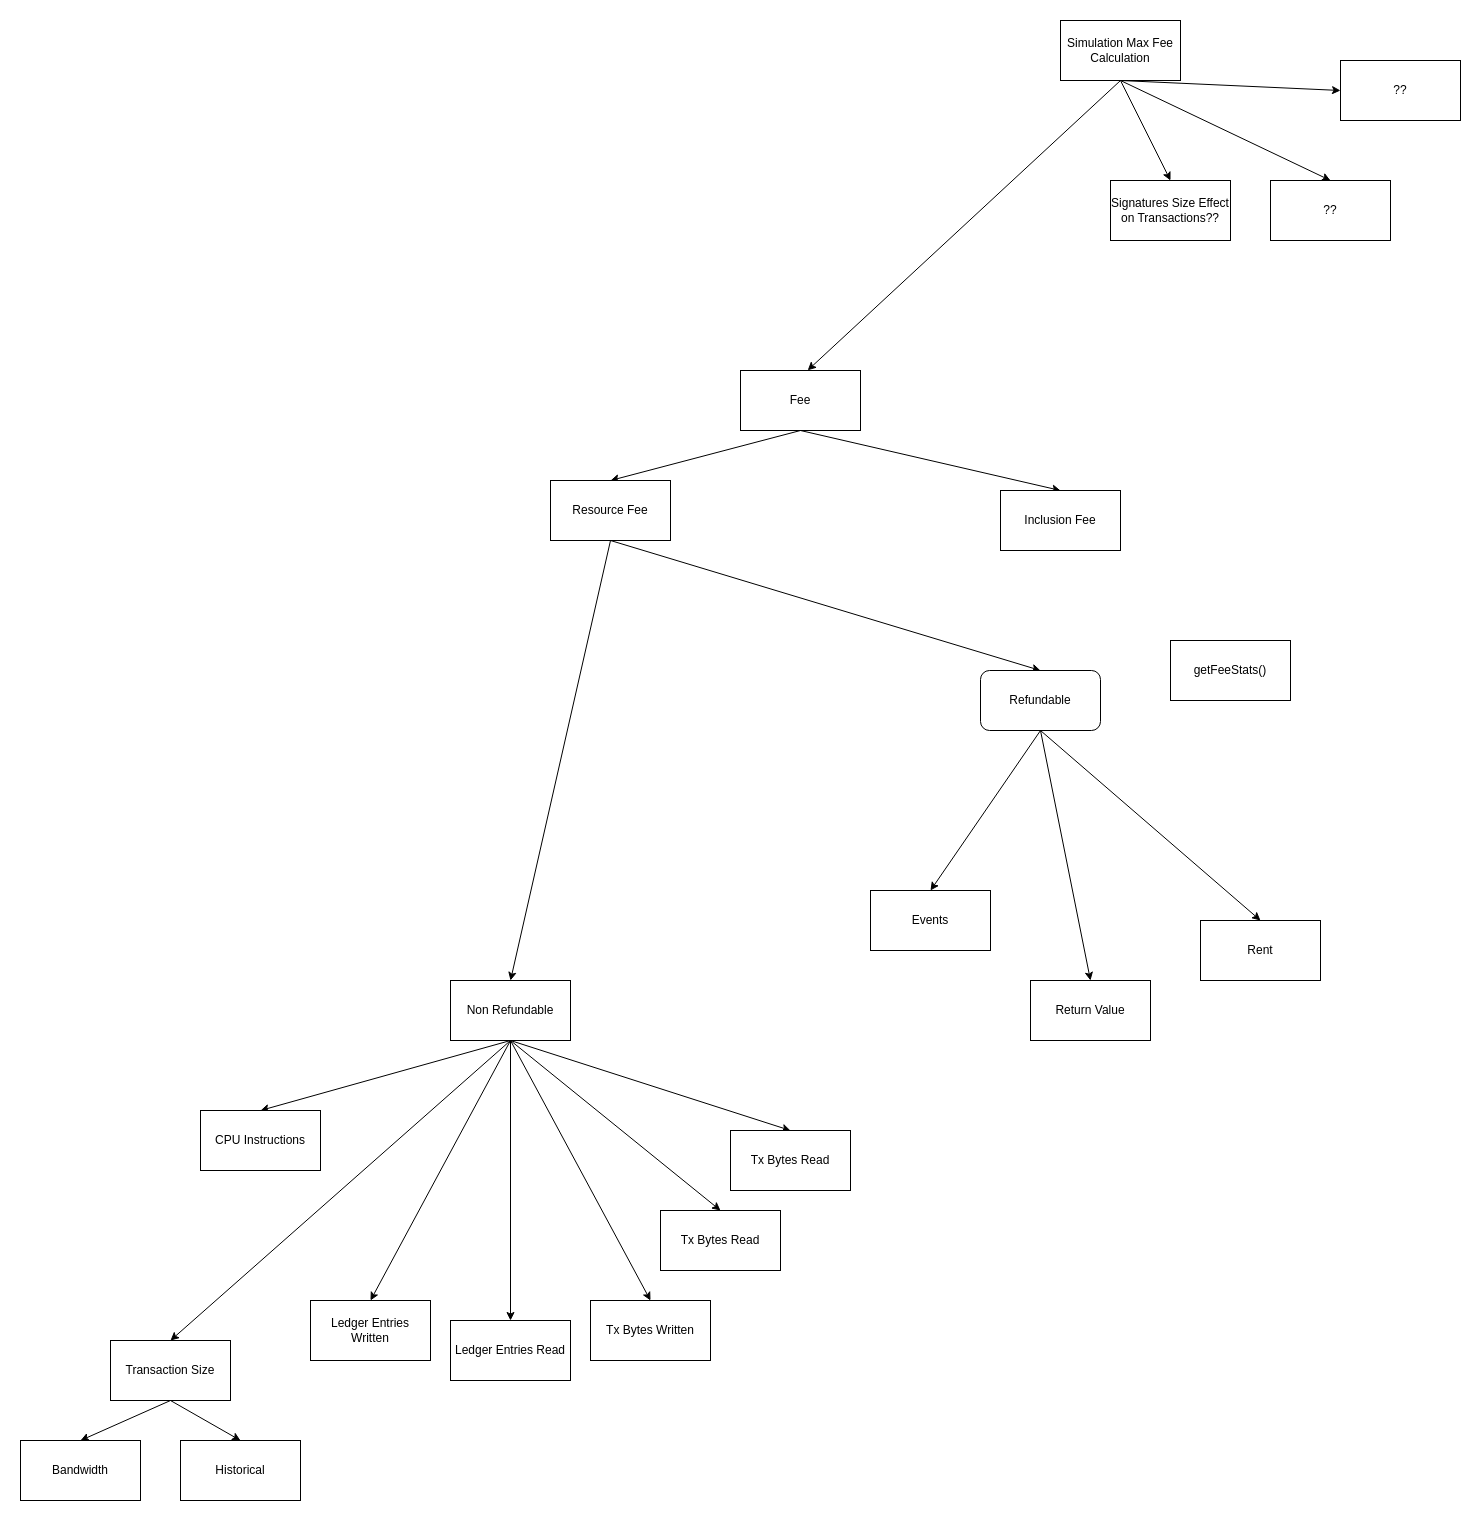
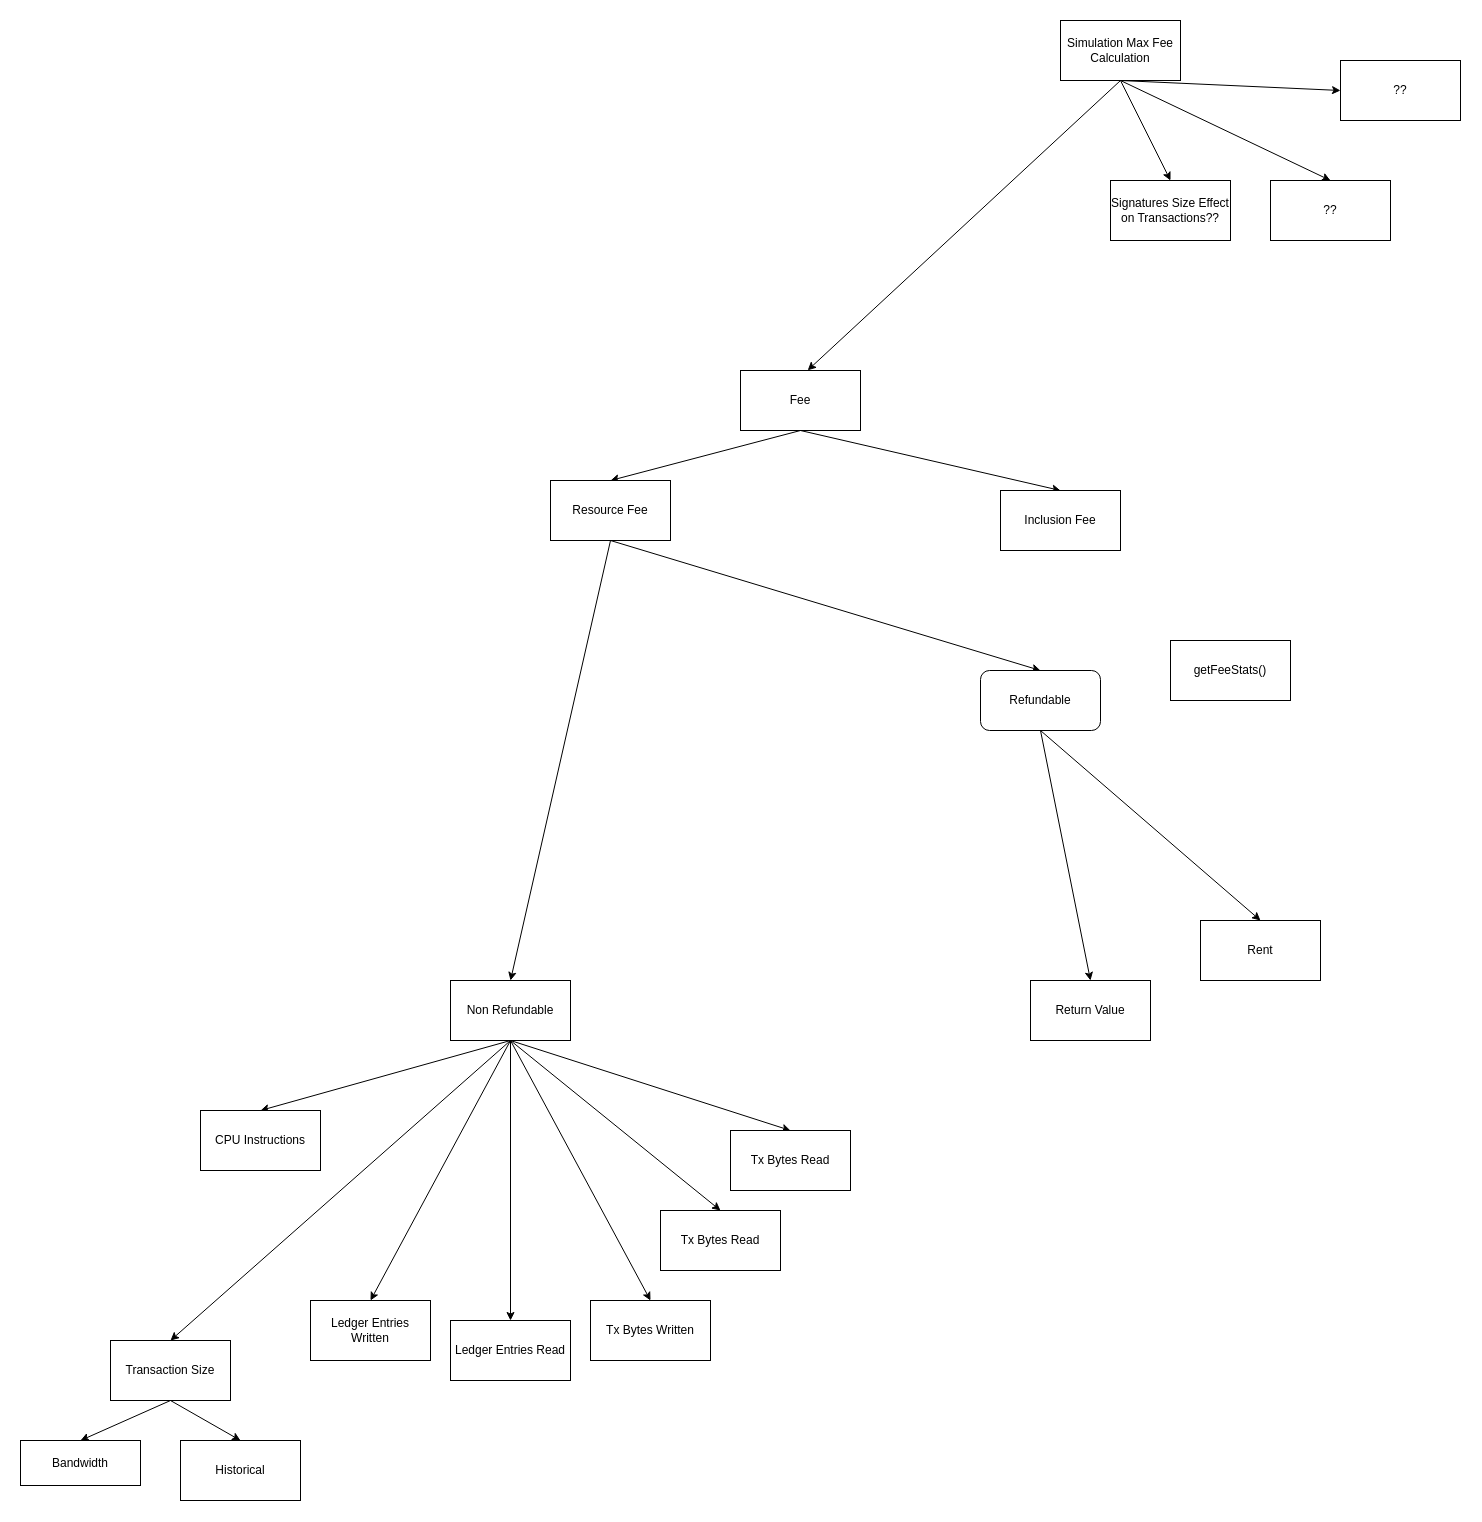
(986, 809) -> none
(931, 921) -> none
(81, 1471) -> (81, 1463)
